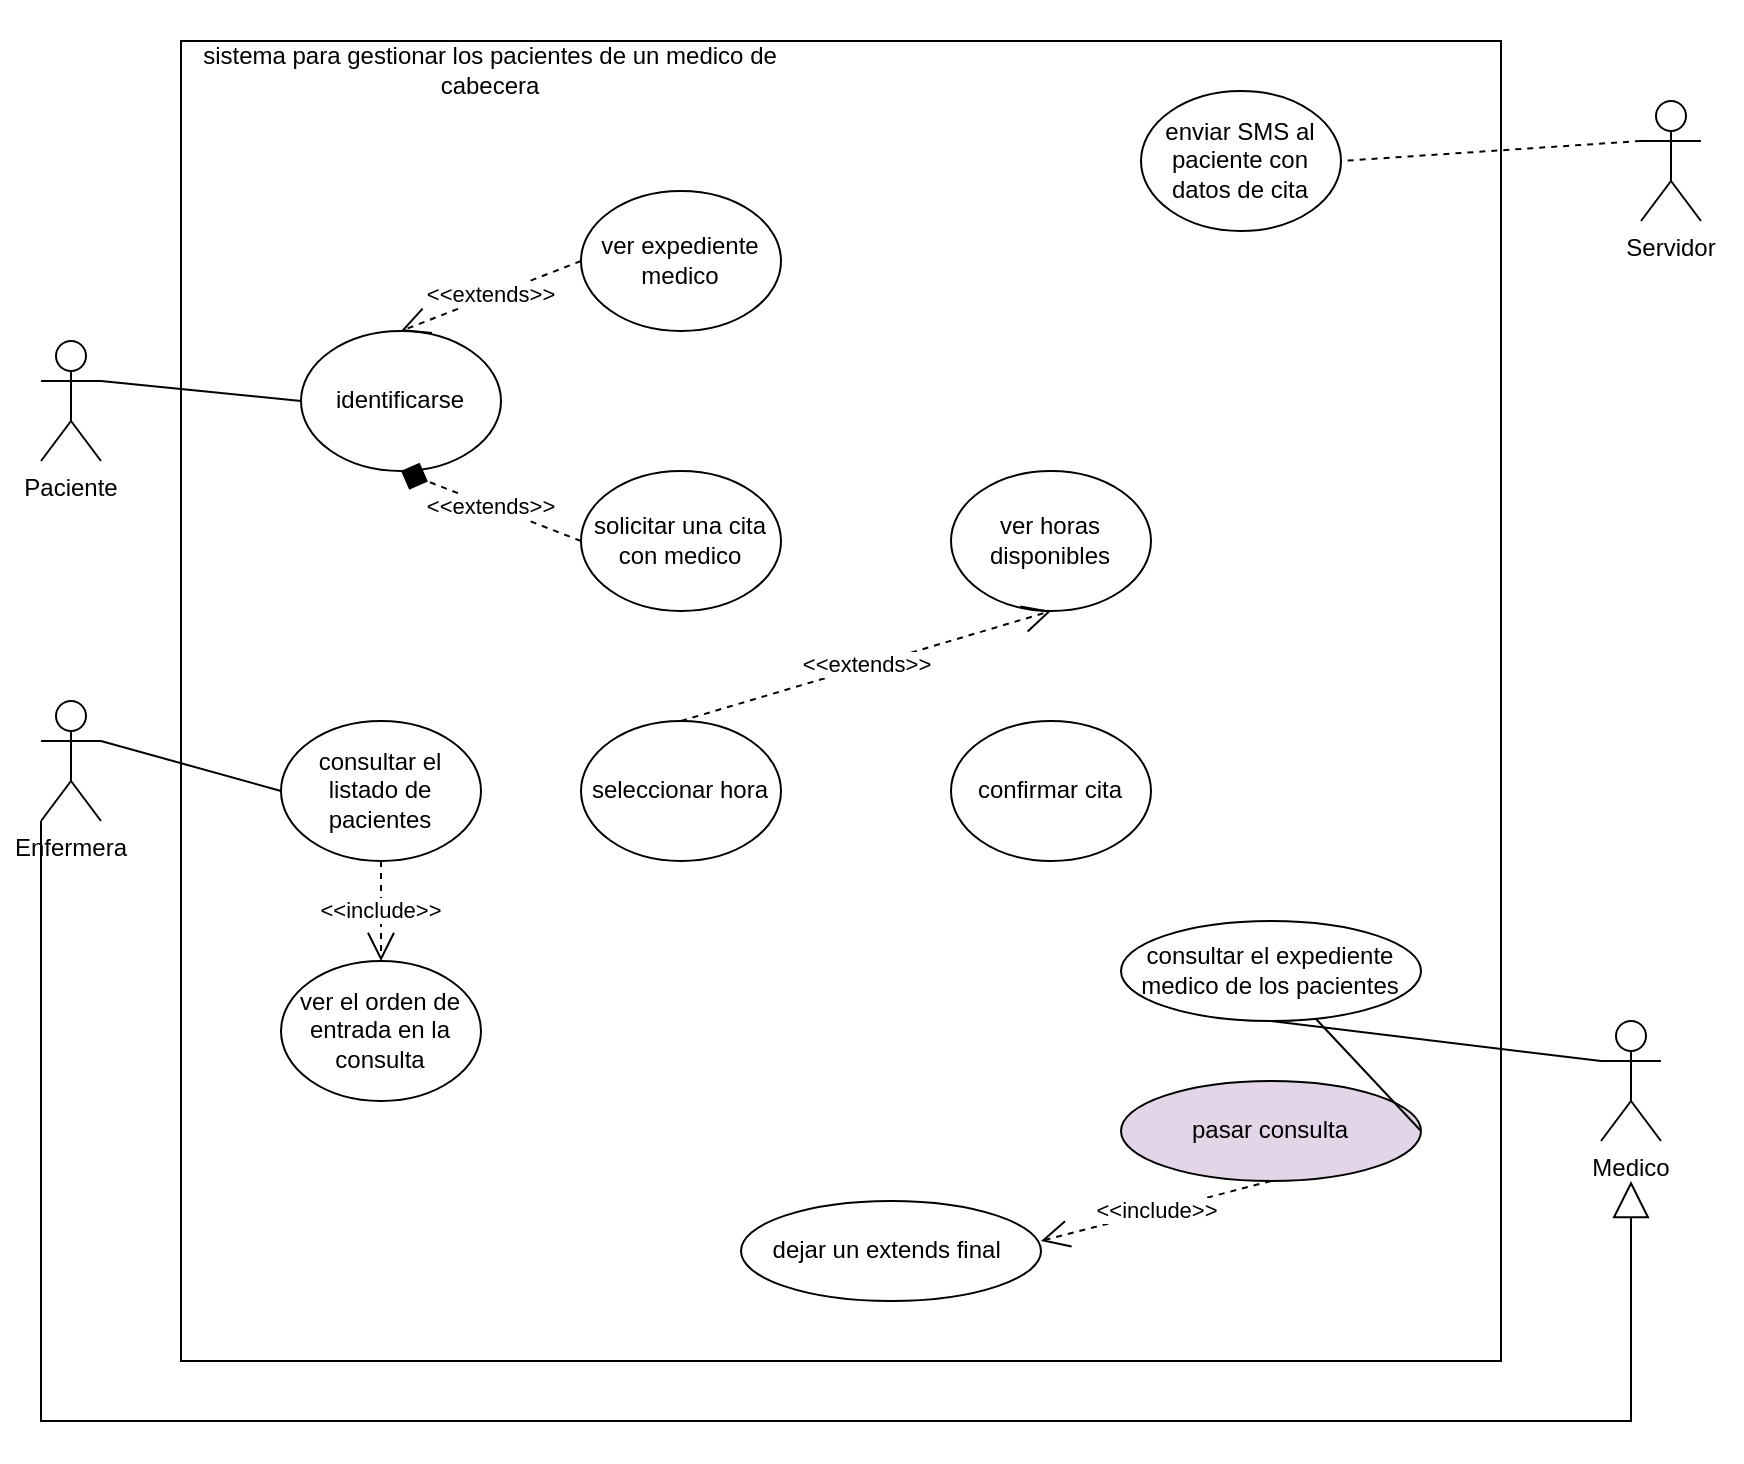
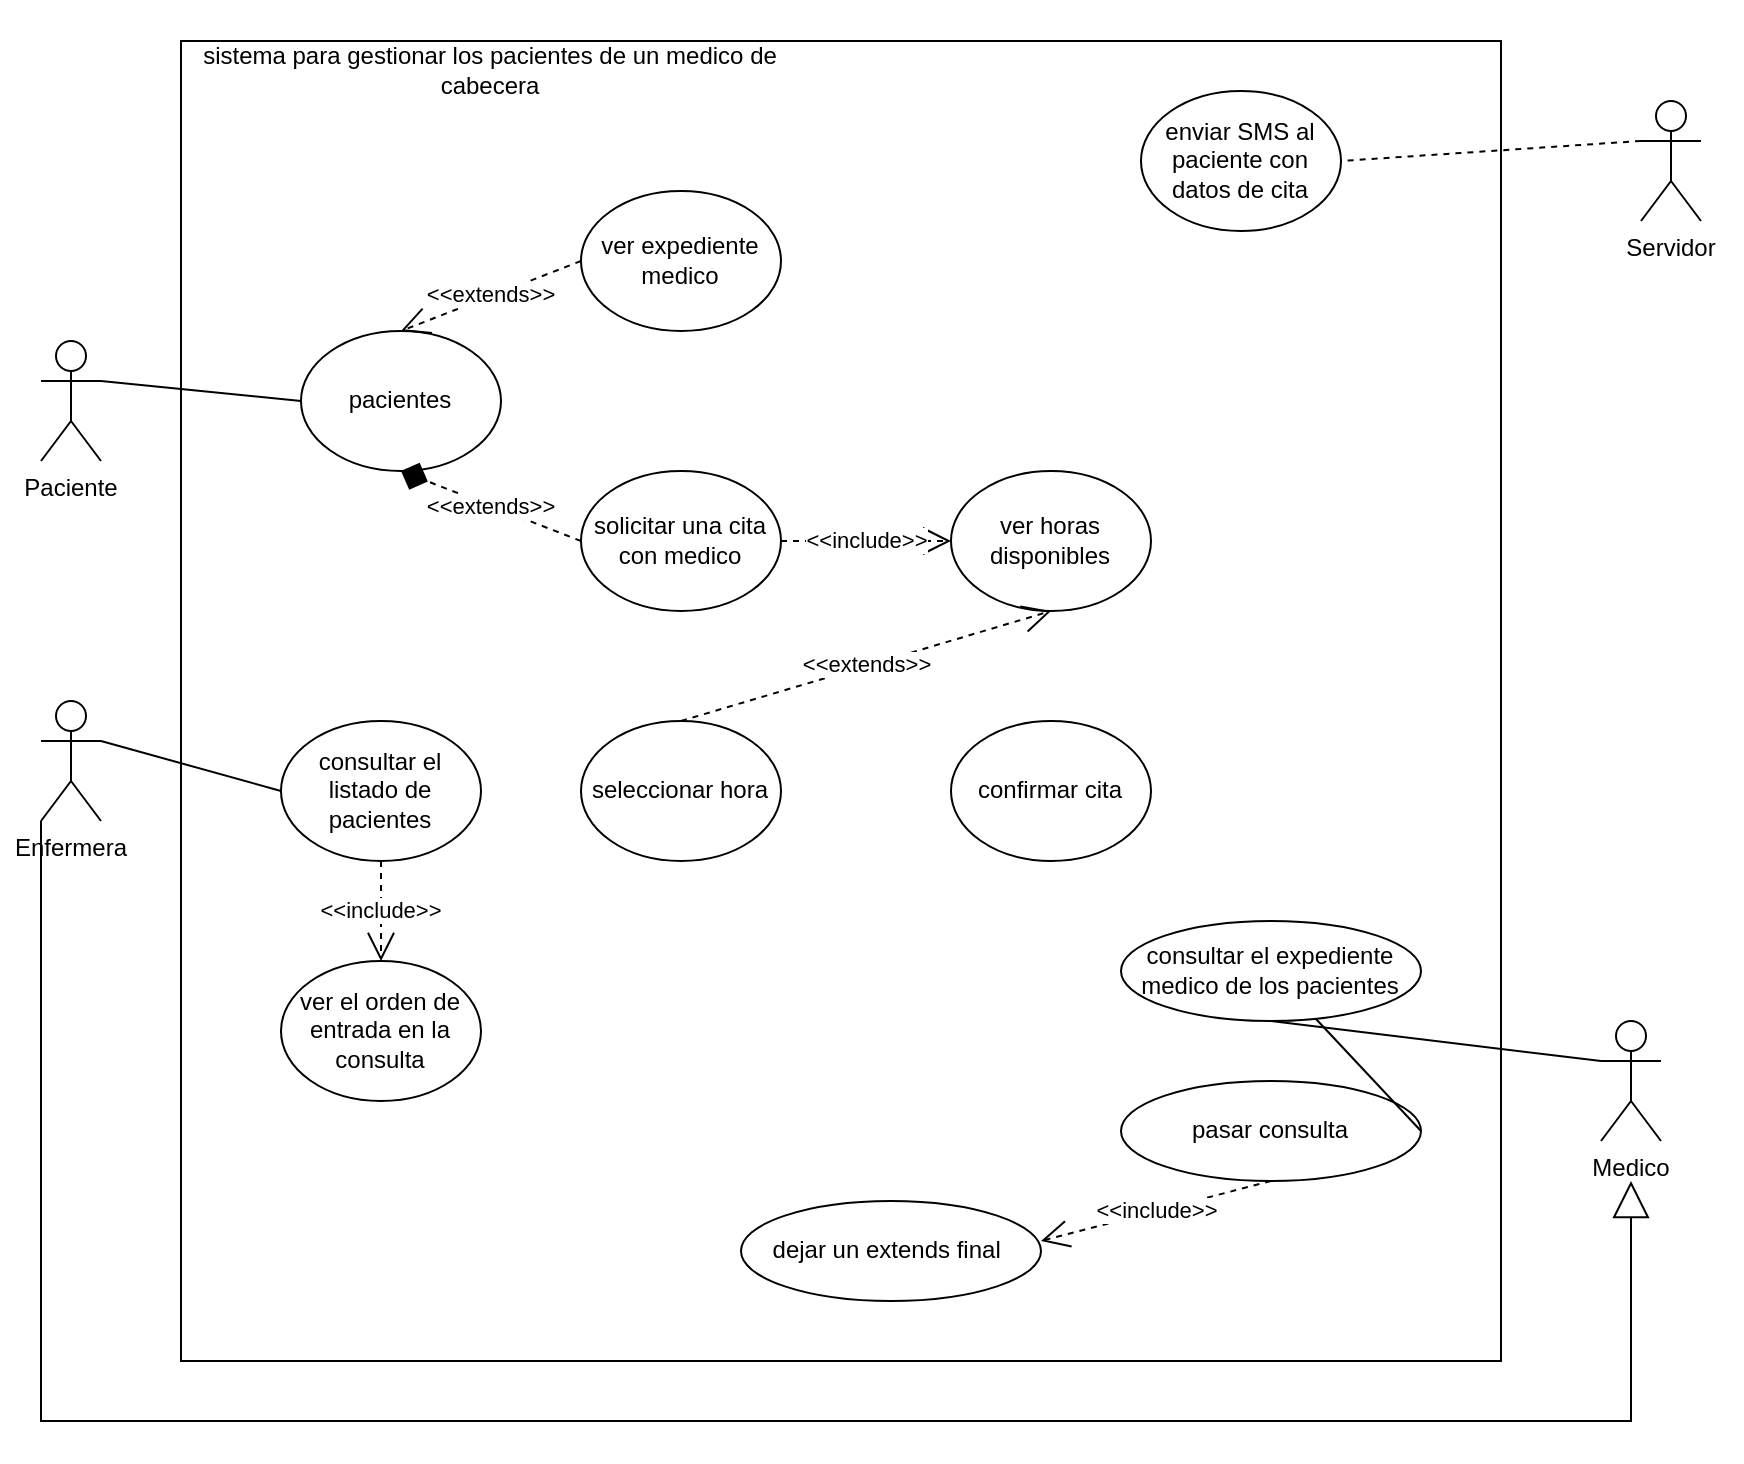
(401, 401) -> (401, 401)
none -> (863, 541)
(1271, 1131) -> (1271, 1131)
